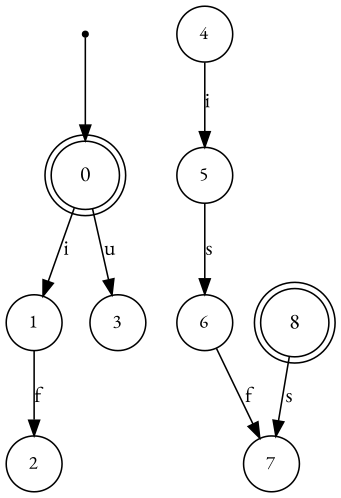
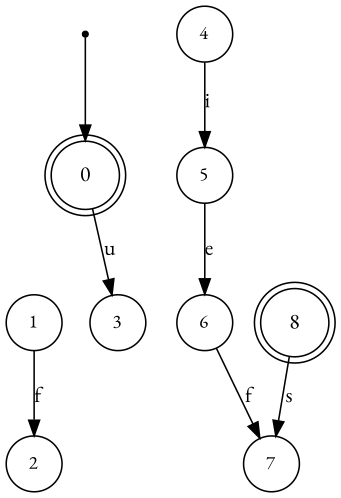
(61, 245) -> none
(209, 249) -> (209, 249)
